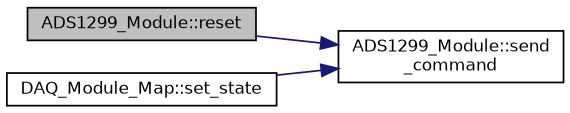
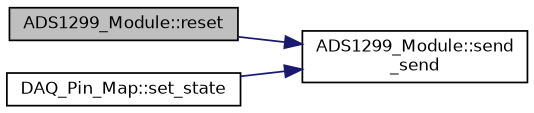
(451, 57) -> (415, 57)
(142, 89) -> (124, 89)
